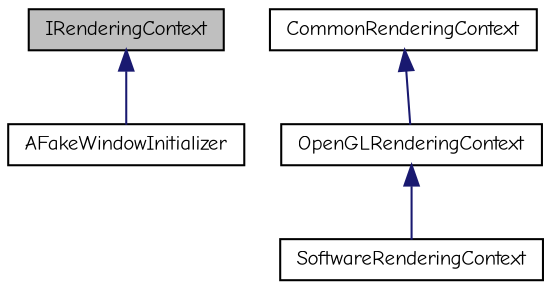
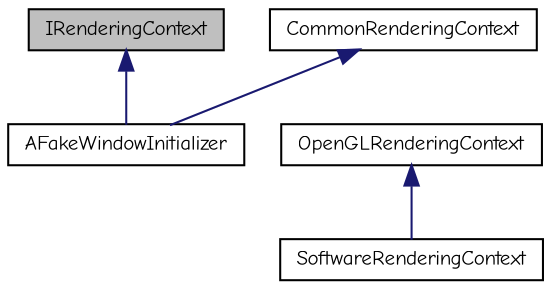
(408, 98) -> (255, 91)
